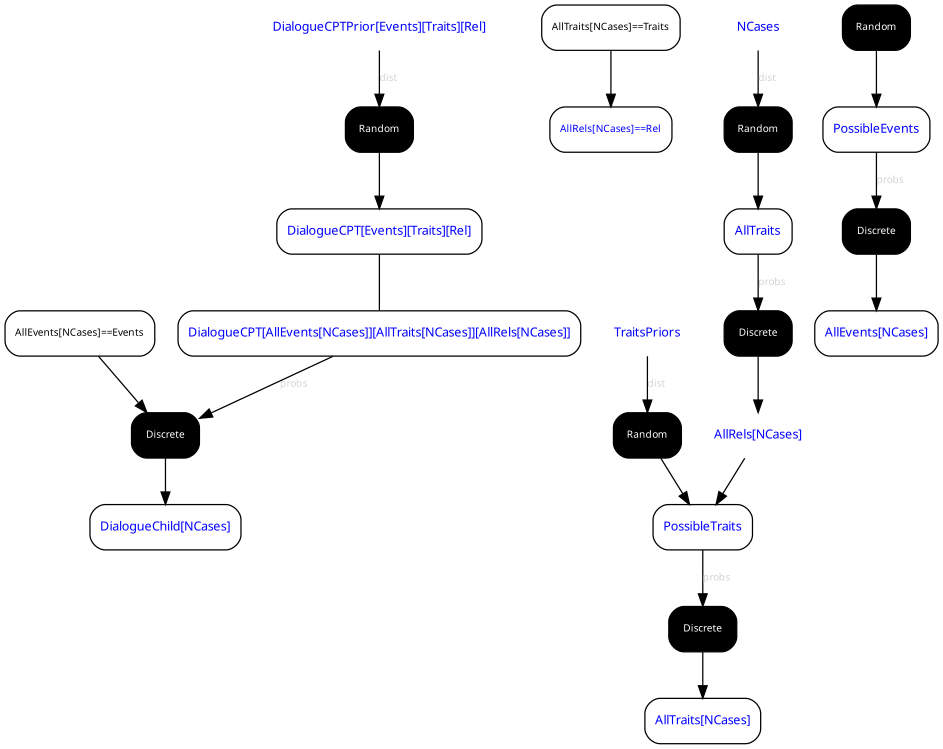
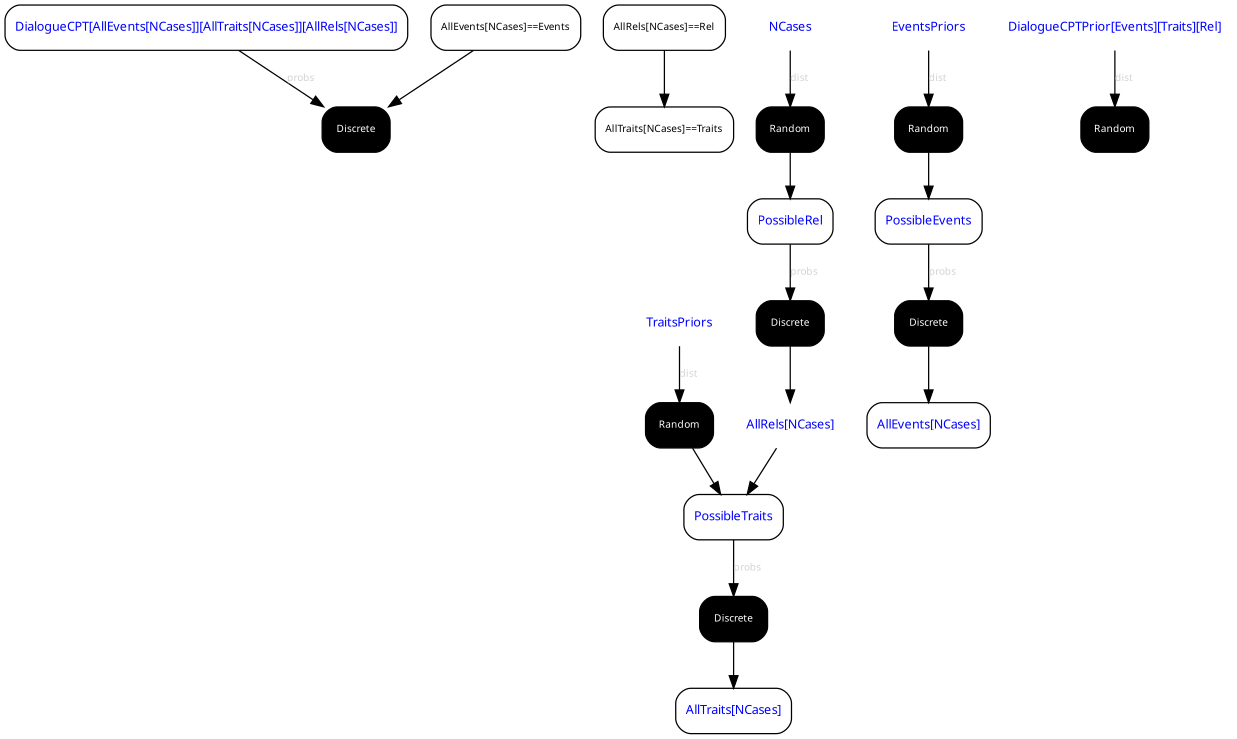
none -> (929, 28)
(611, 72) -> (664, 72)
(611, 130) -> (664, 28)
(379, 232) -> none
(758, 232) -> (790, 221)
(165, 527) -> none
